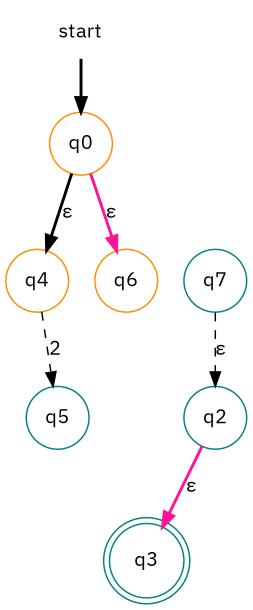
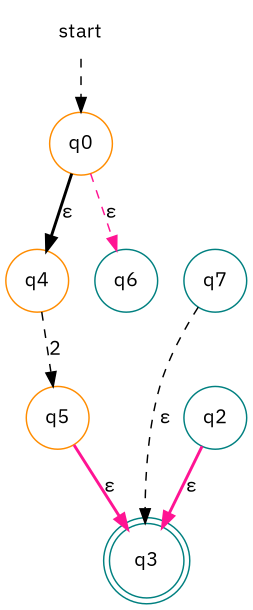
(81, 78) -> (81, 78)
(101, 205) -> (101, 205)
(126, 281) -> (126, 281)
(215, 342) -> (156, 403)
(58, 418) -> (58, 418)
none -> (97, 481)
